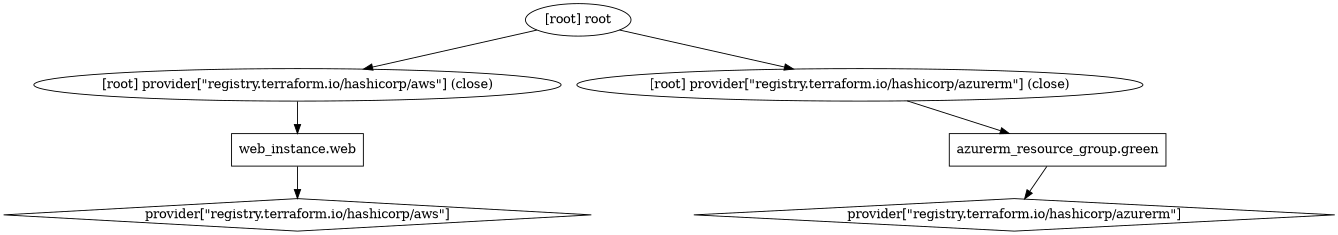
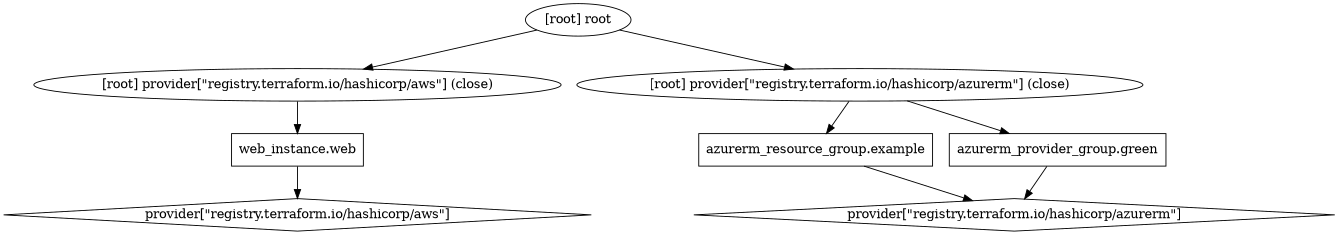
none -> (816, 150)
(1058, 150) -> (1058, 150)
